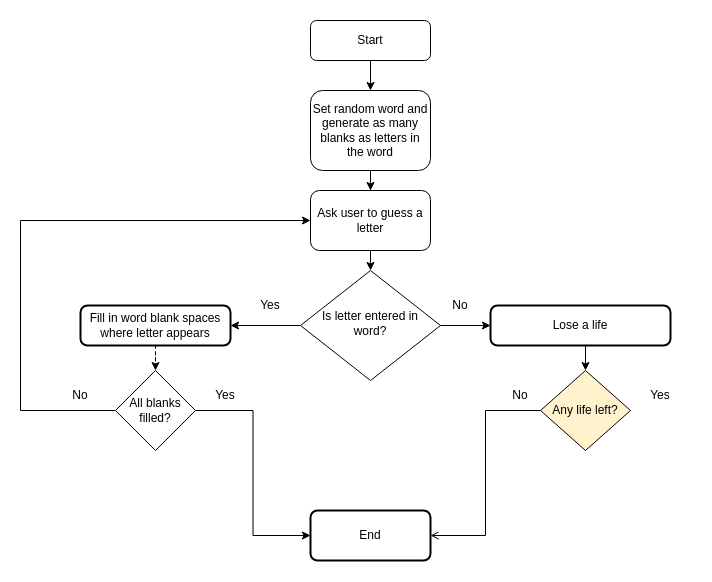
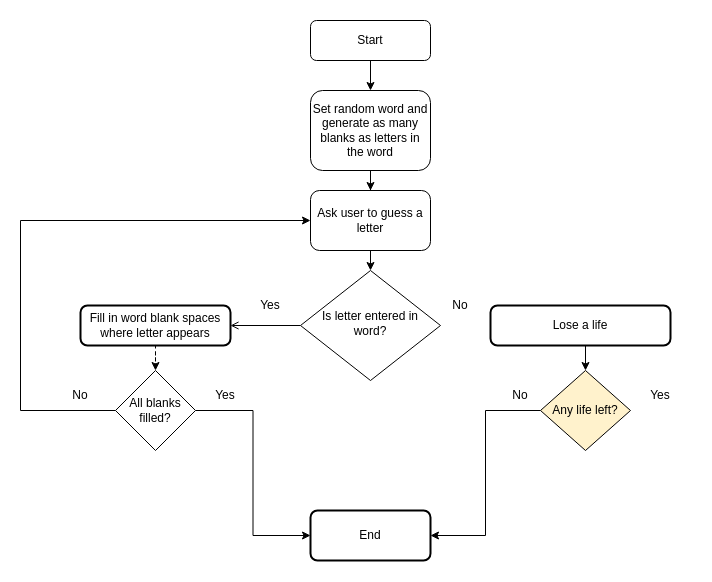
(239, 326) -> (237, 326)
(462, 326) -> none
(437, 536) -> (439, 536)
